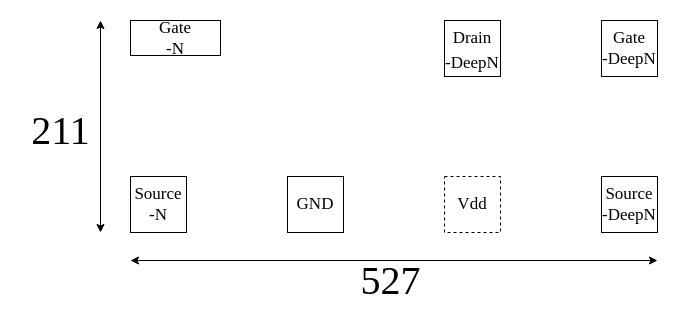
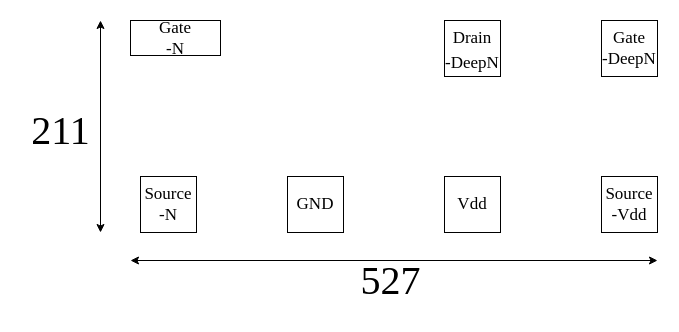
(159, 205) -> (169, 205)
(473, 205) -> (473, 205)
(630, 205) -> (630, 205)
